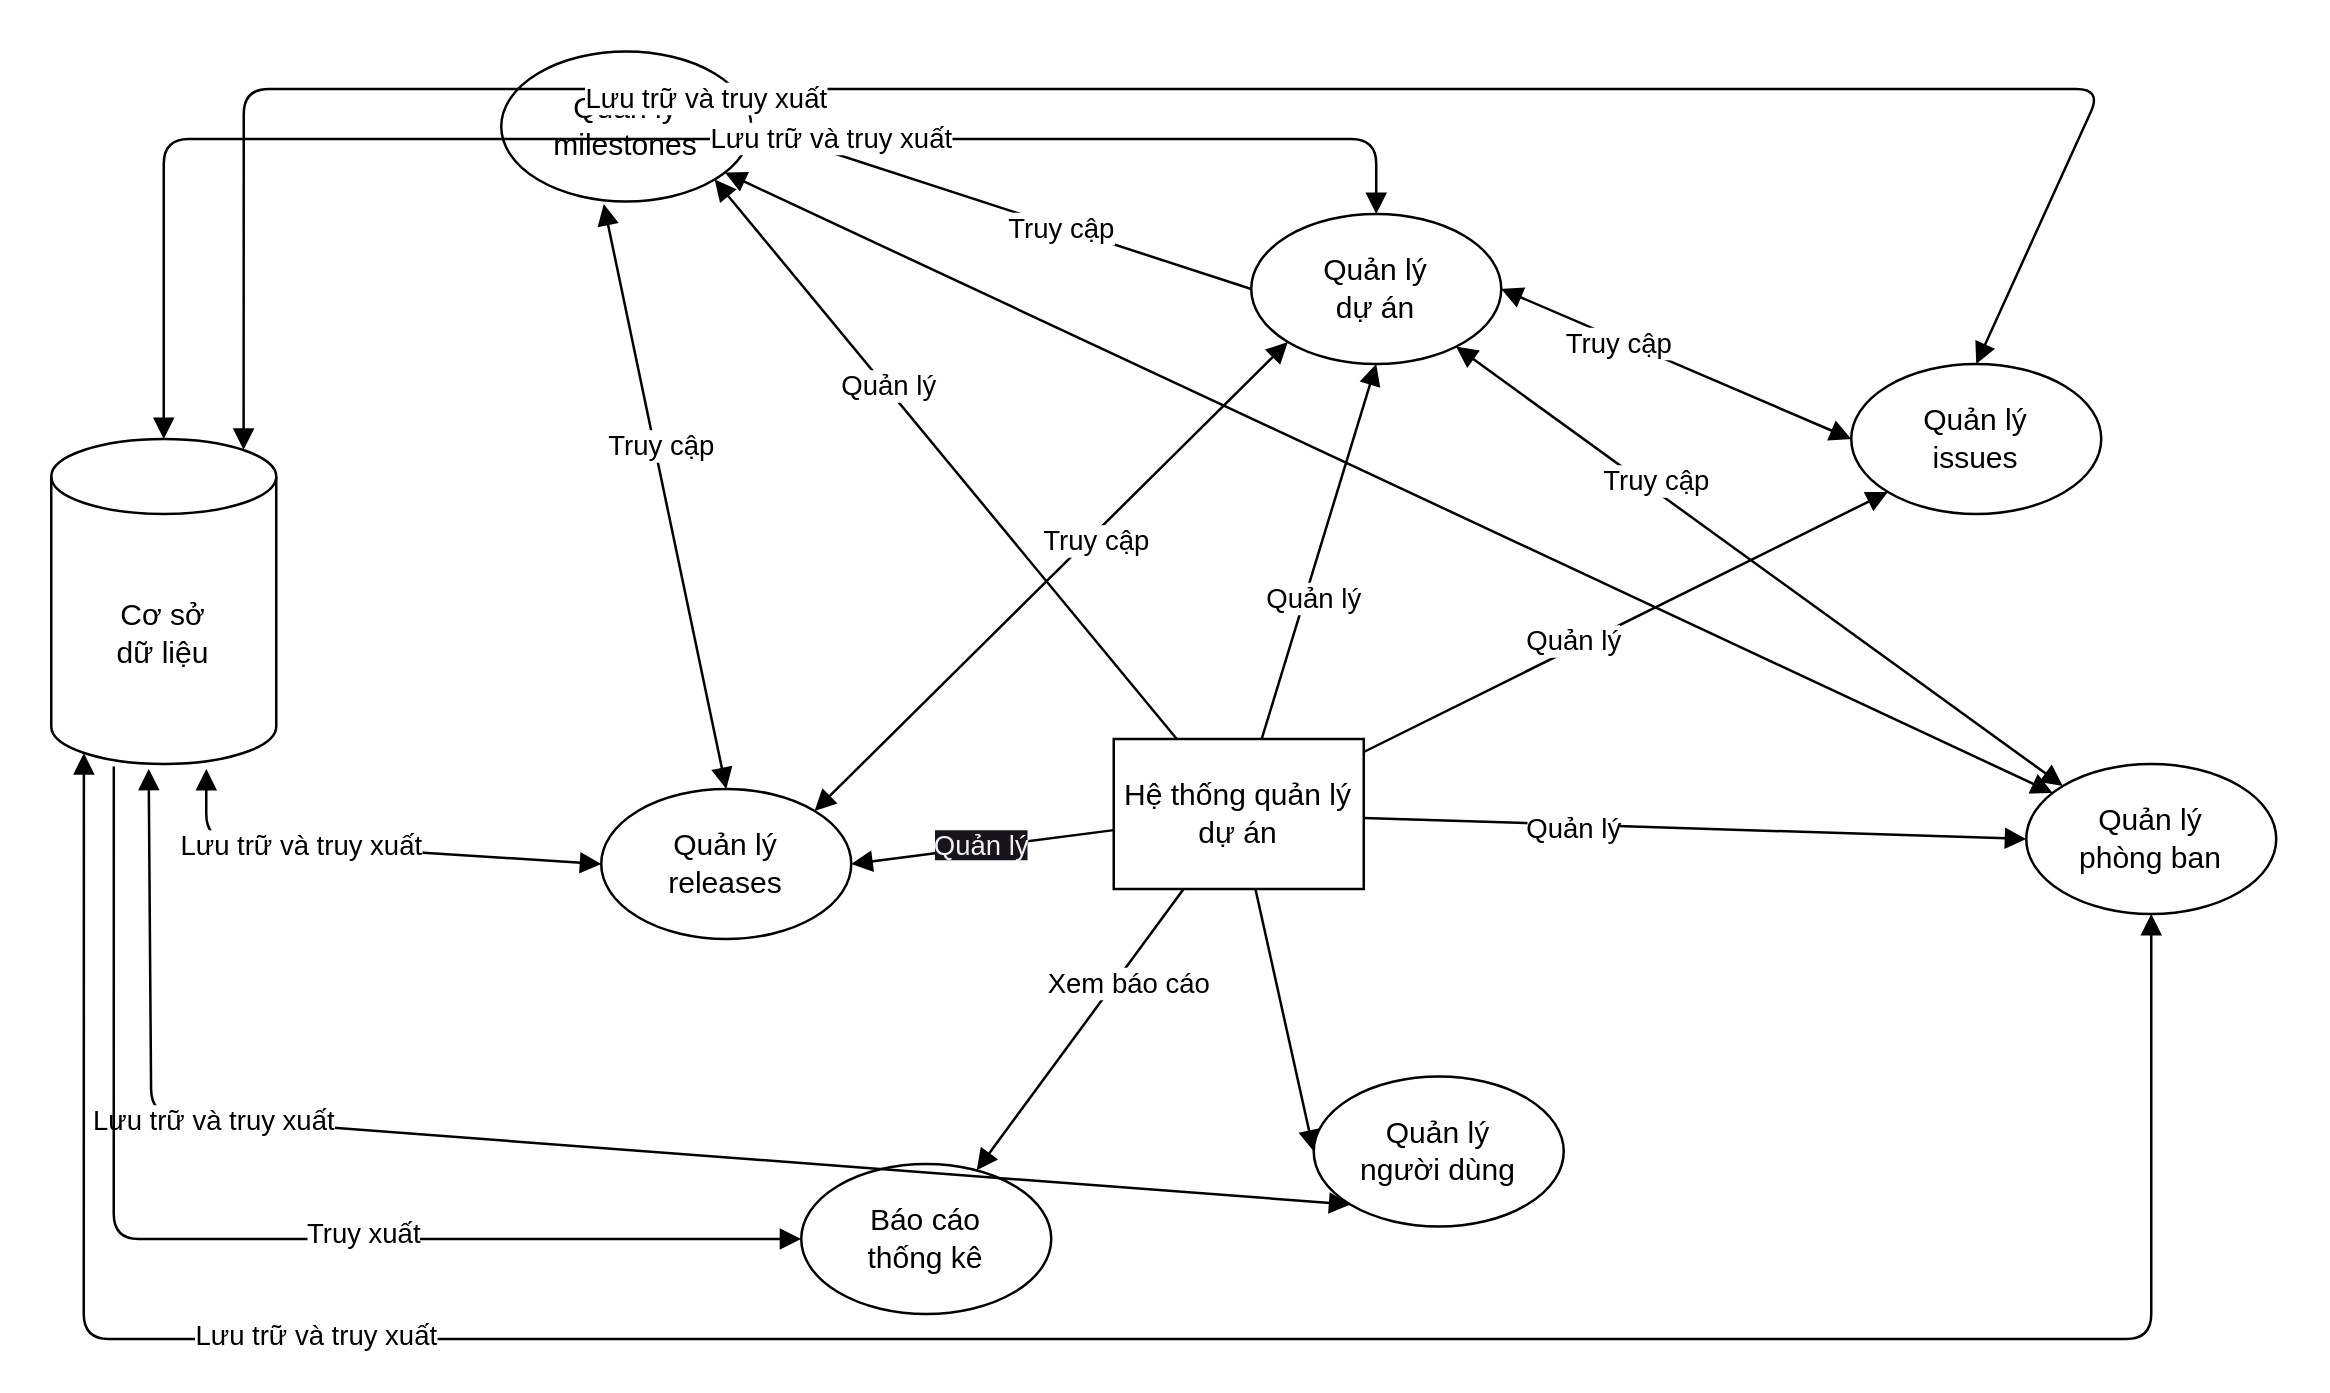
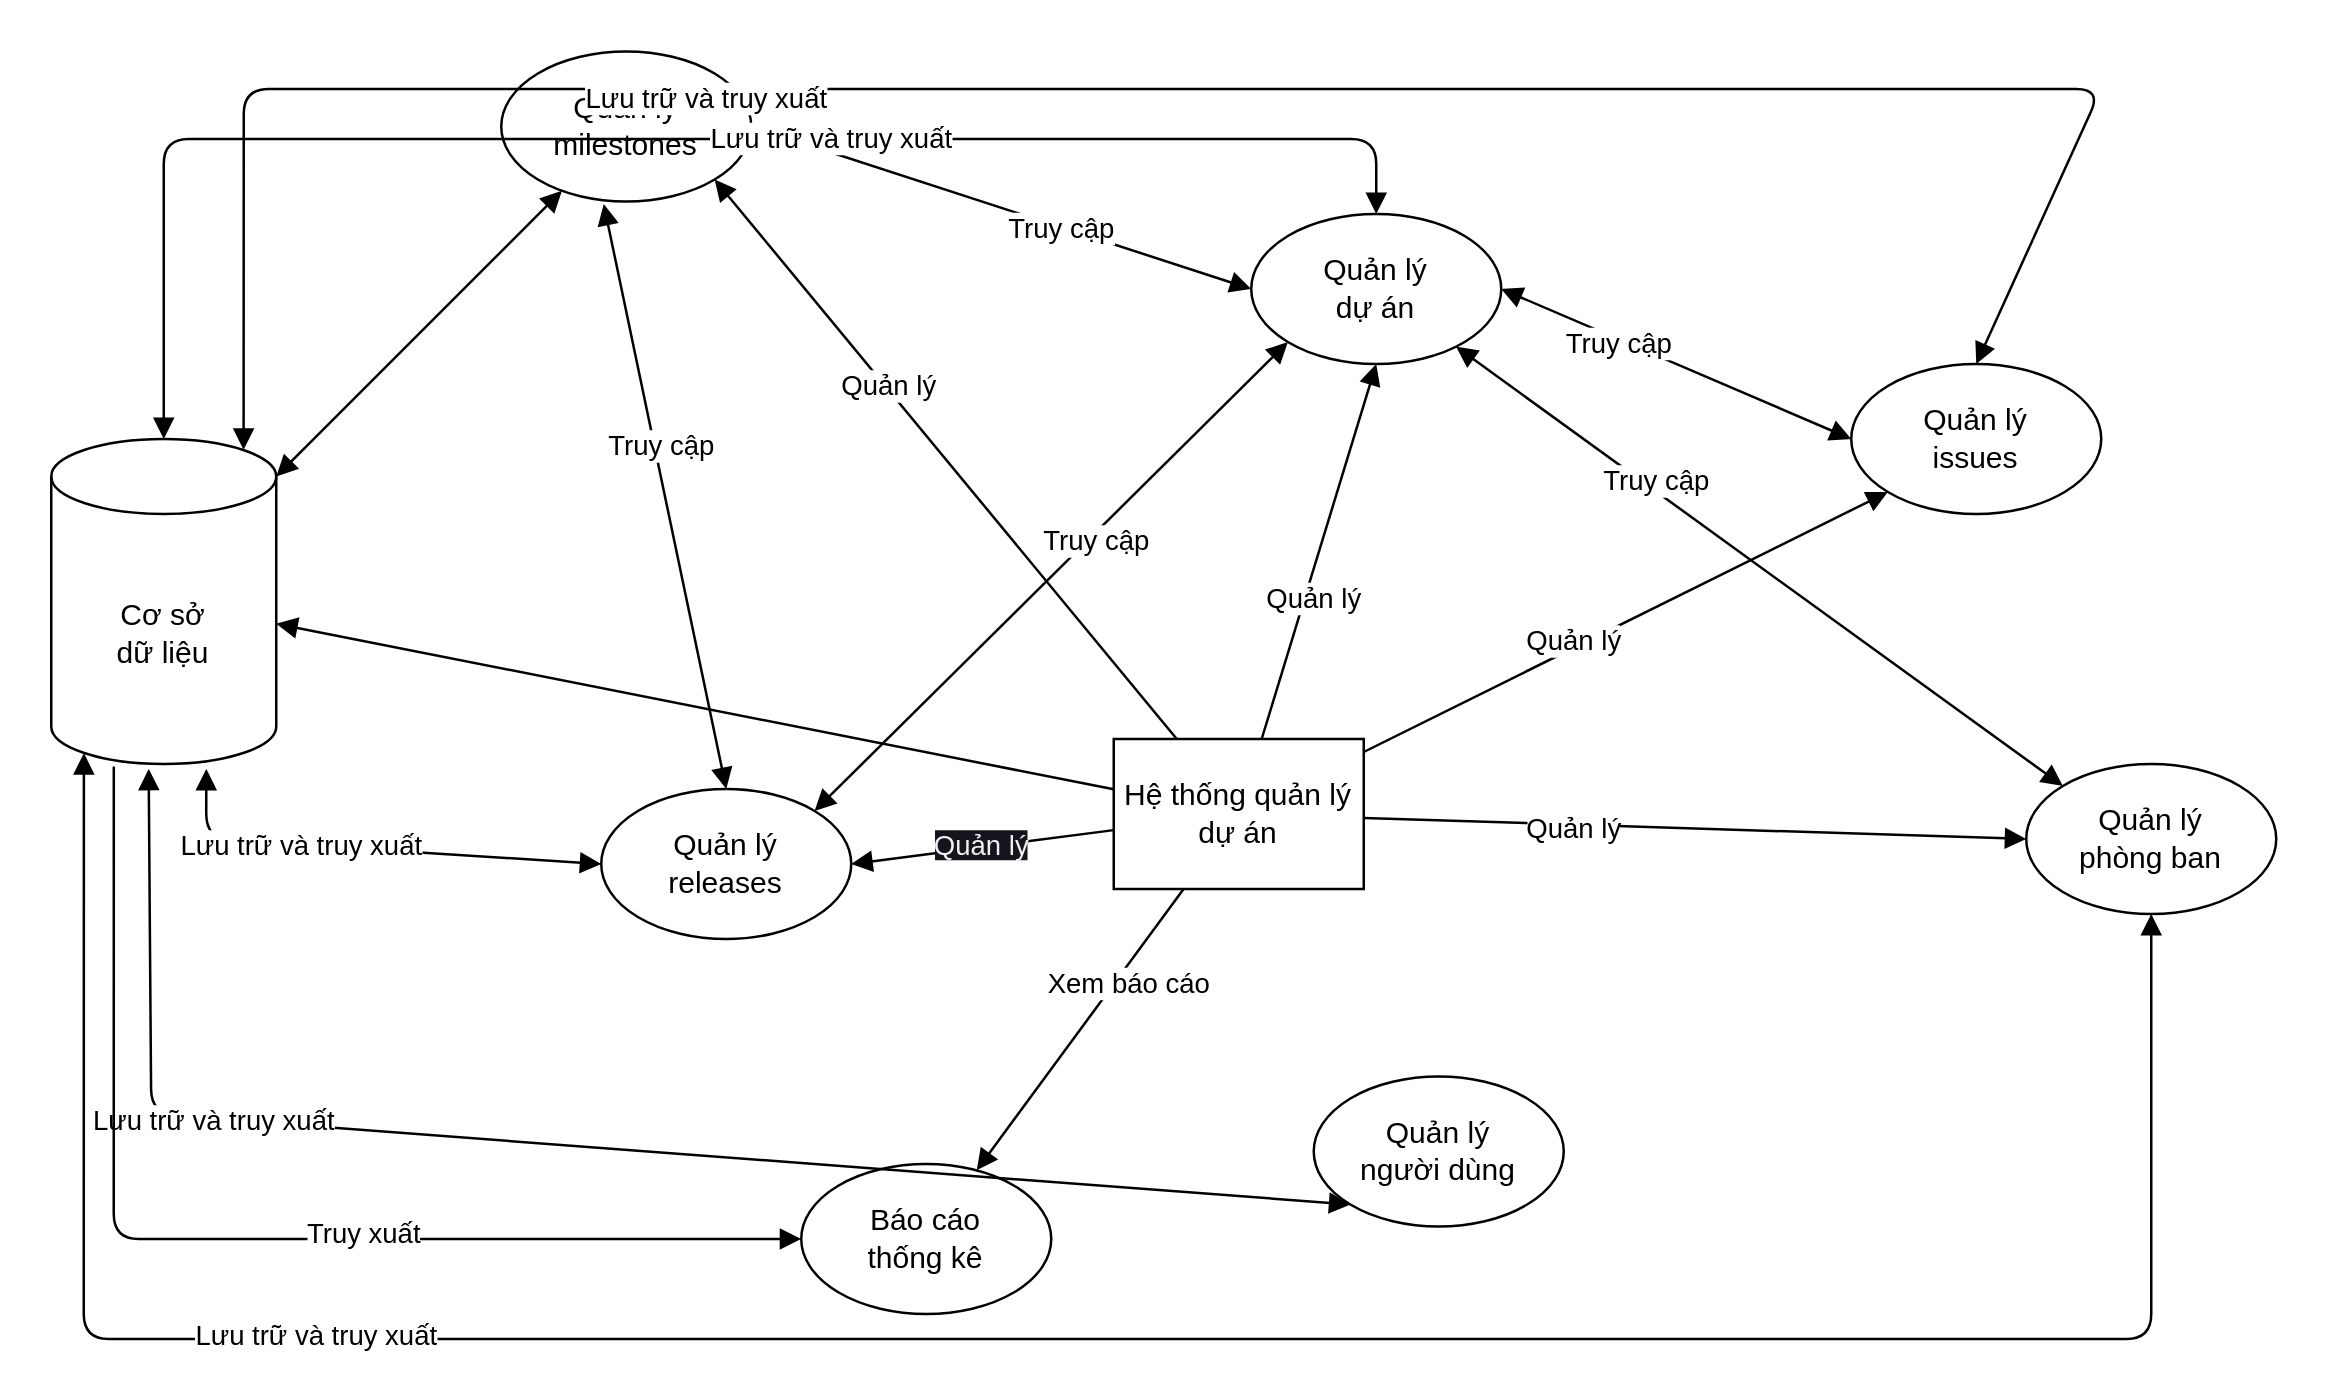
(1240, 285) -> (1230, 282)
(981, 292) -> (419, 333)
(1282, 1010) -> (500, 668)
